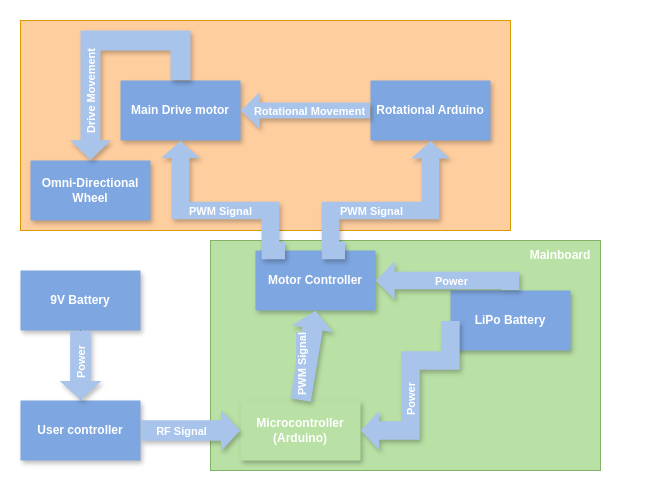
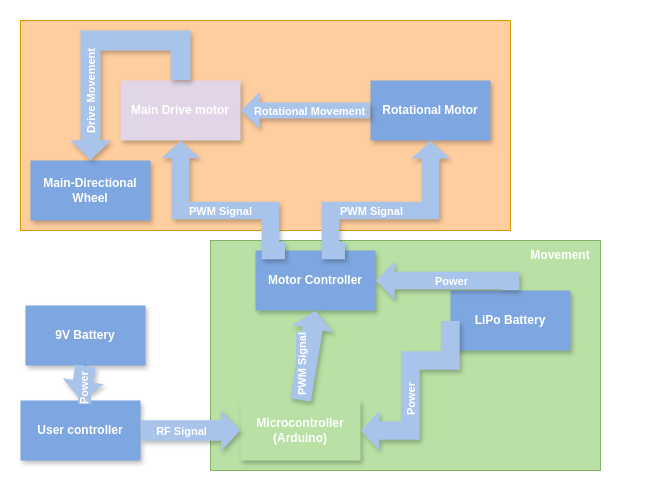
(181, 111) -> (181, 111)
(431, 111) -> (431, 111)
(91, 191) -> (91, 191)
(561, 256) -> (561, 256)
(81, 301) -> (86, 336)
